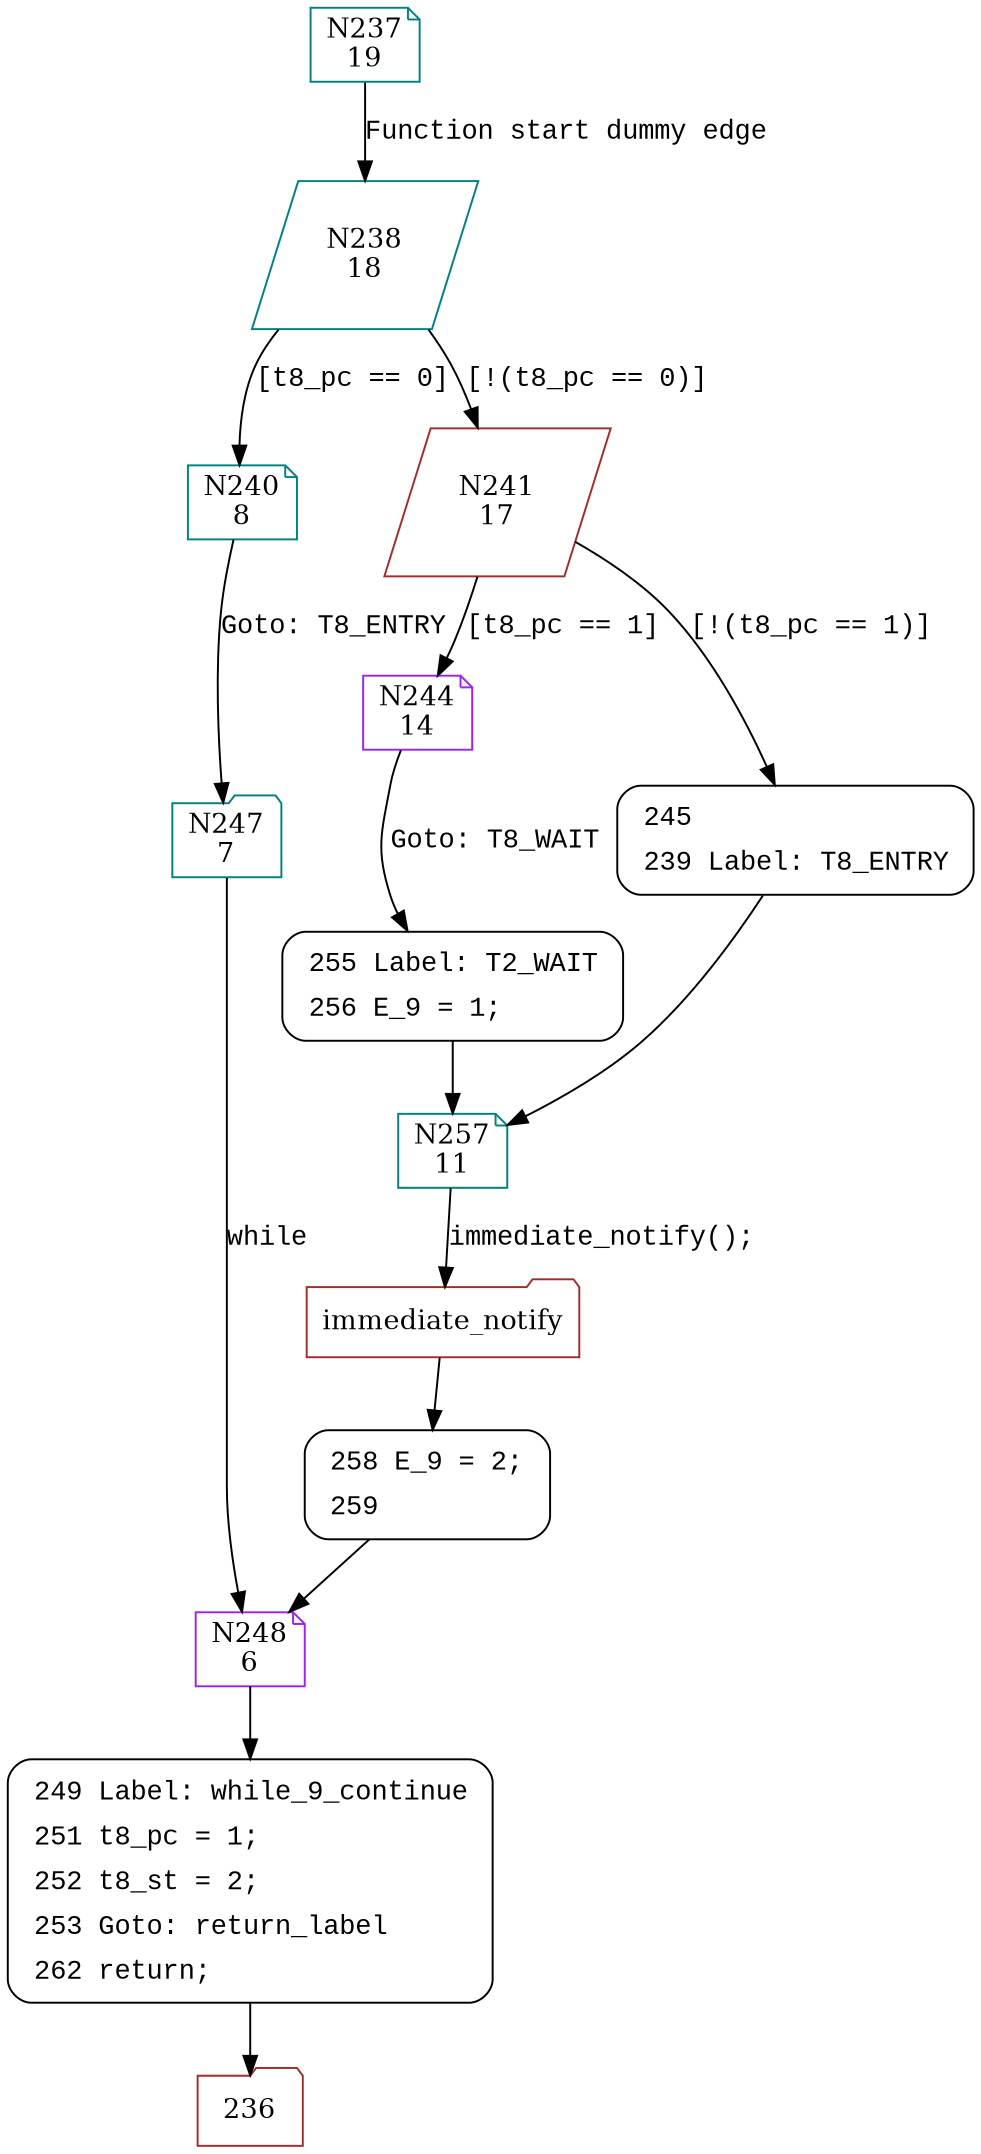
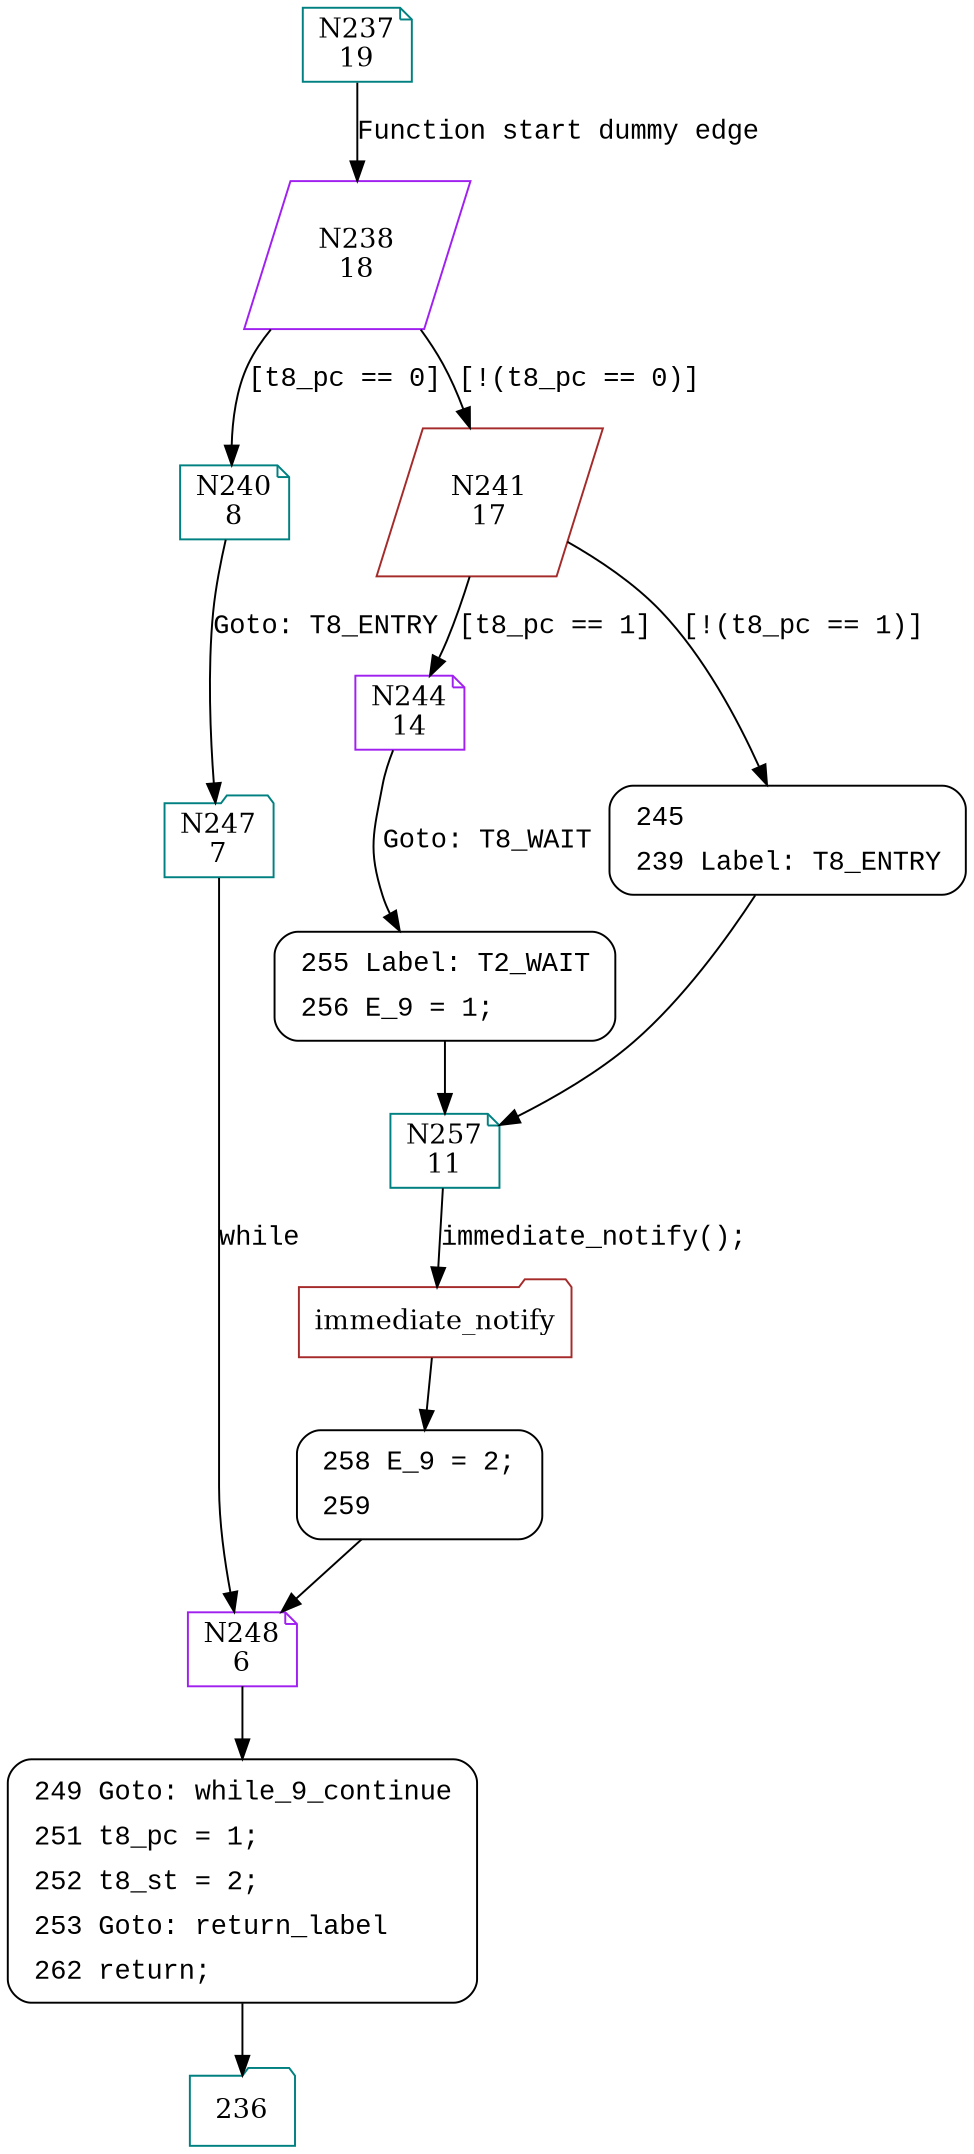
(365, 255) -> (357, 255)
(283, 1791) -> (276, 1791)
(250, 2111) -> (242, 2111)
